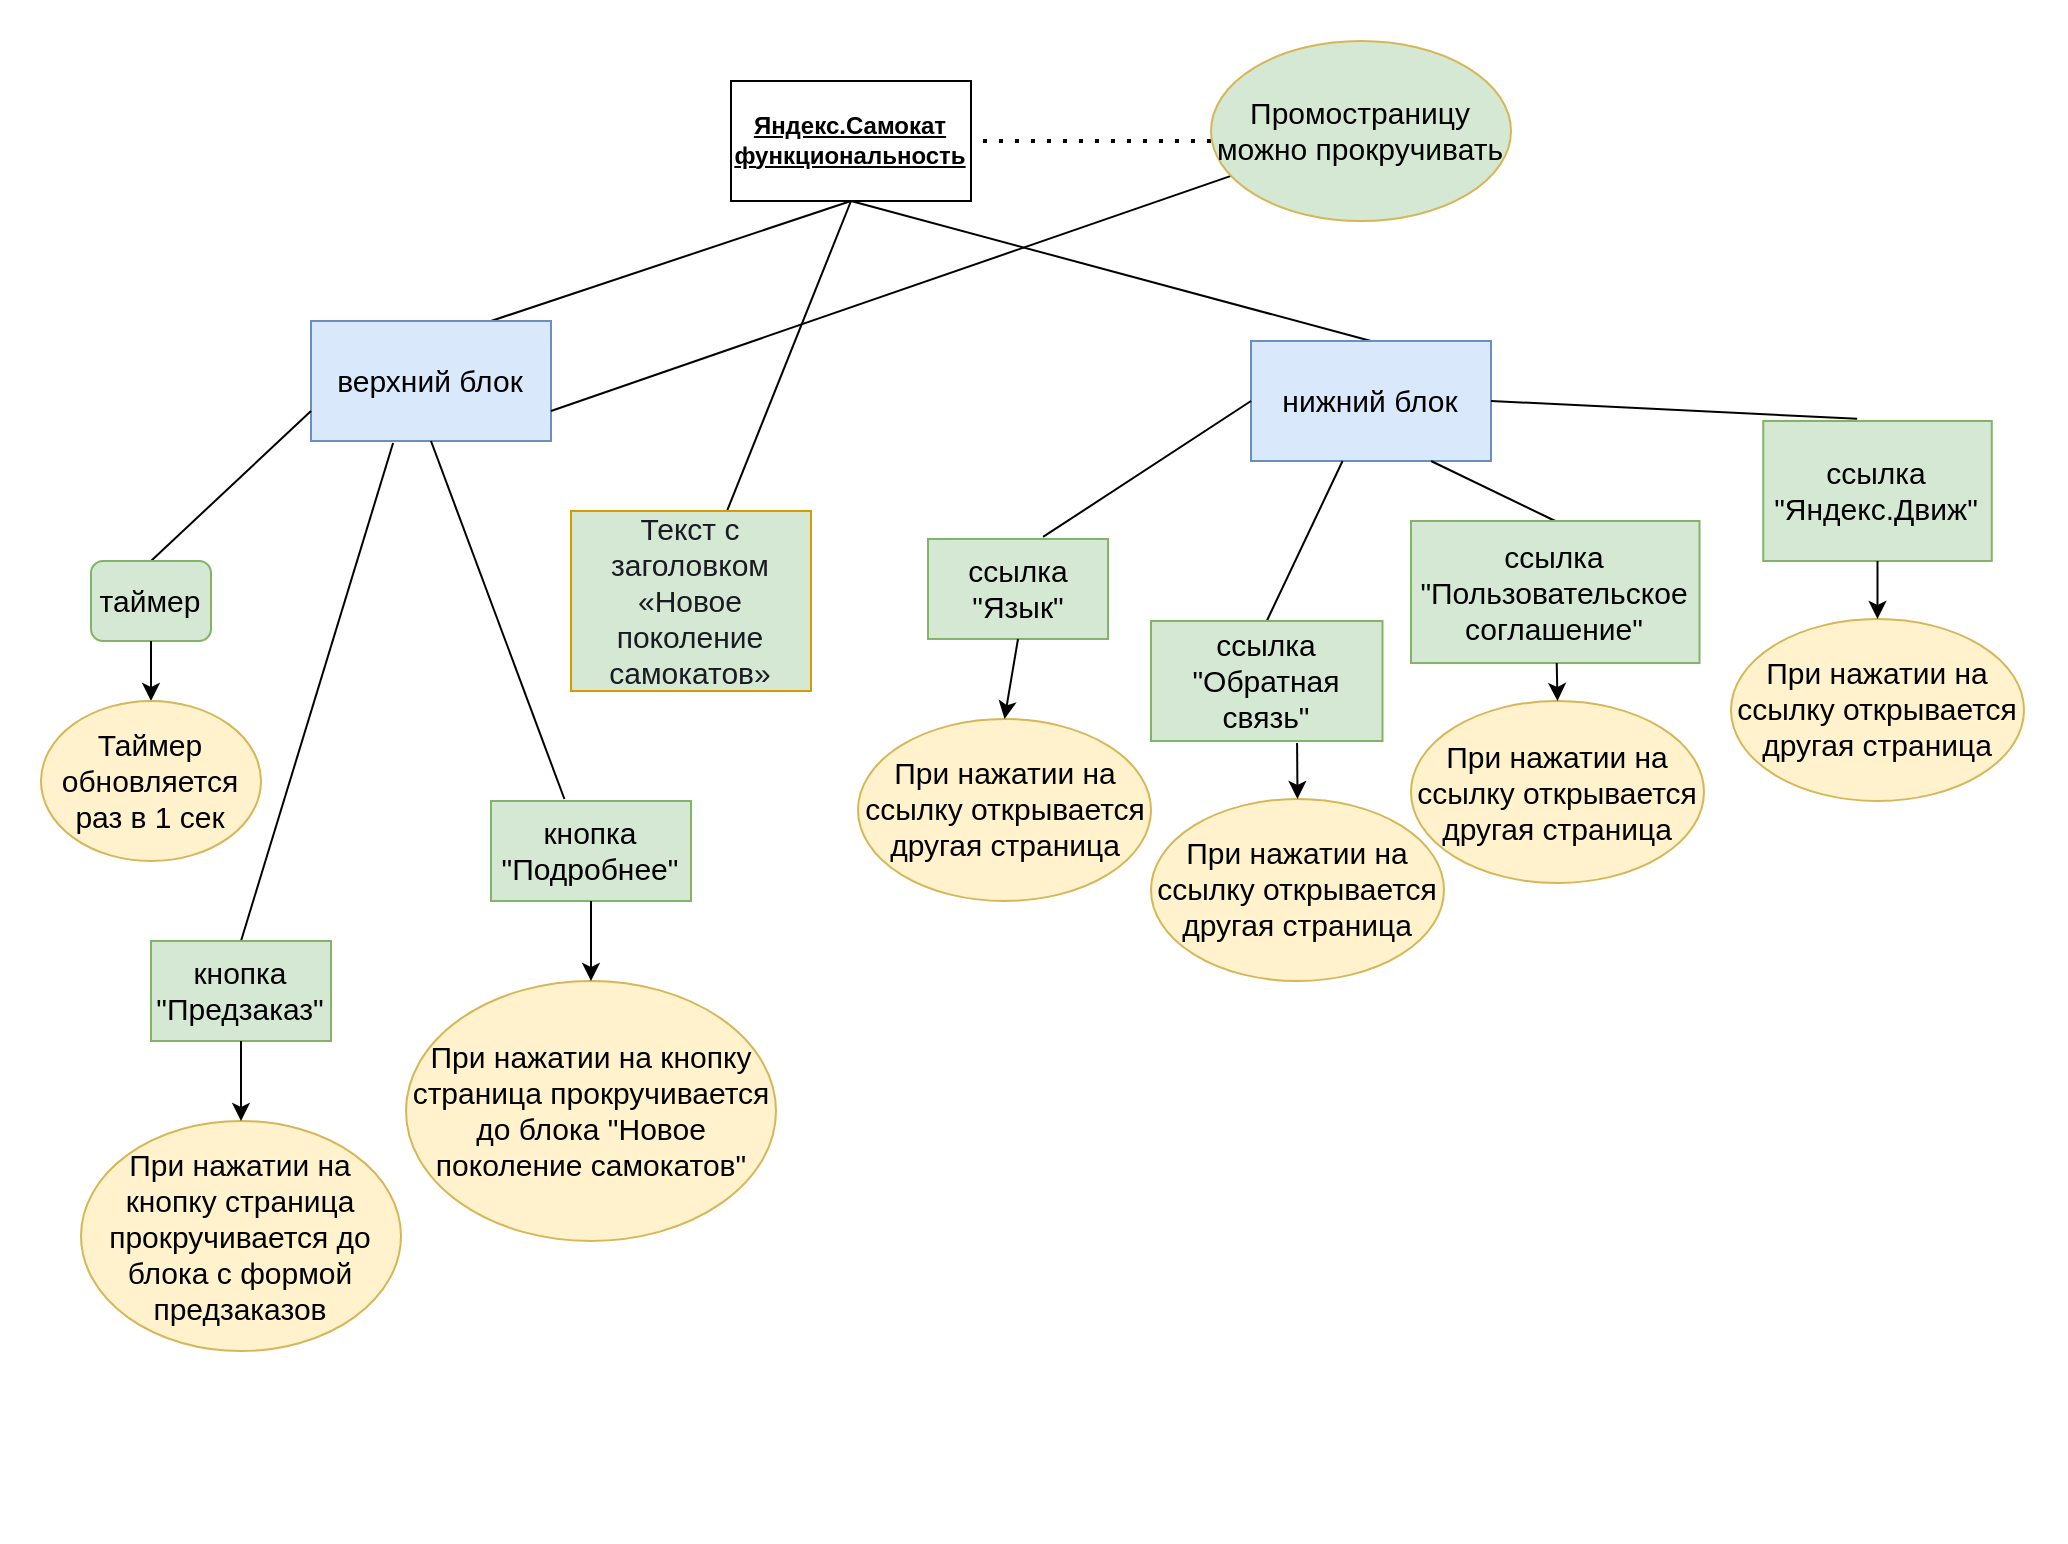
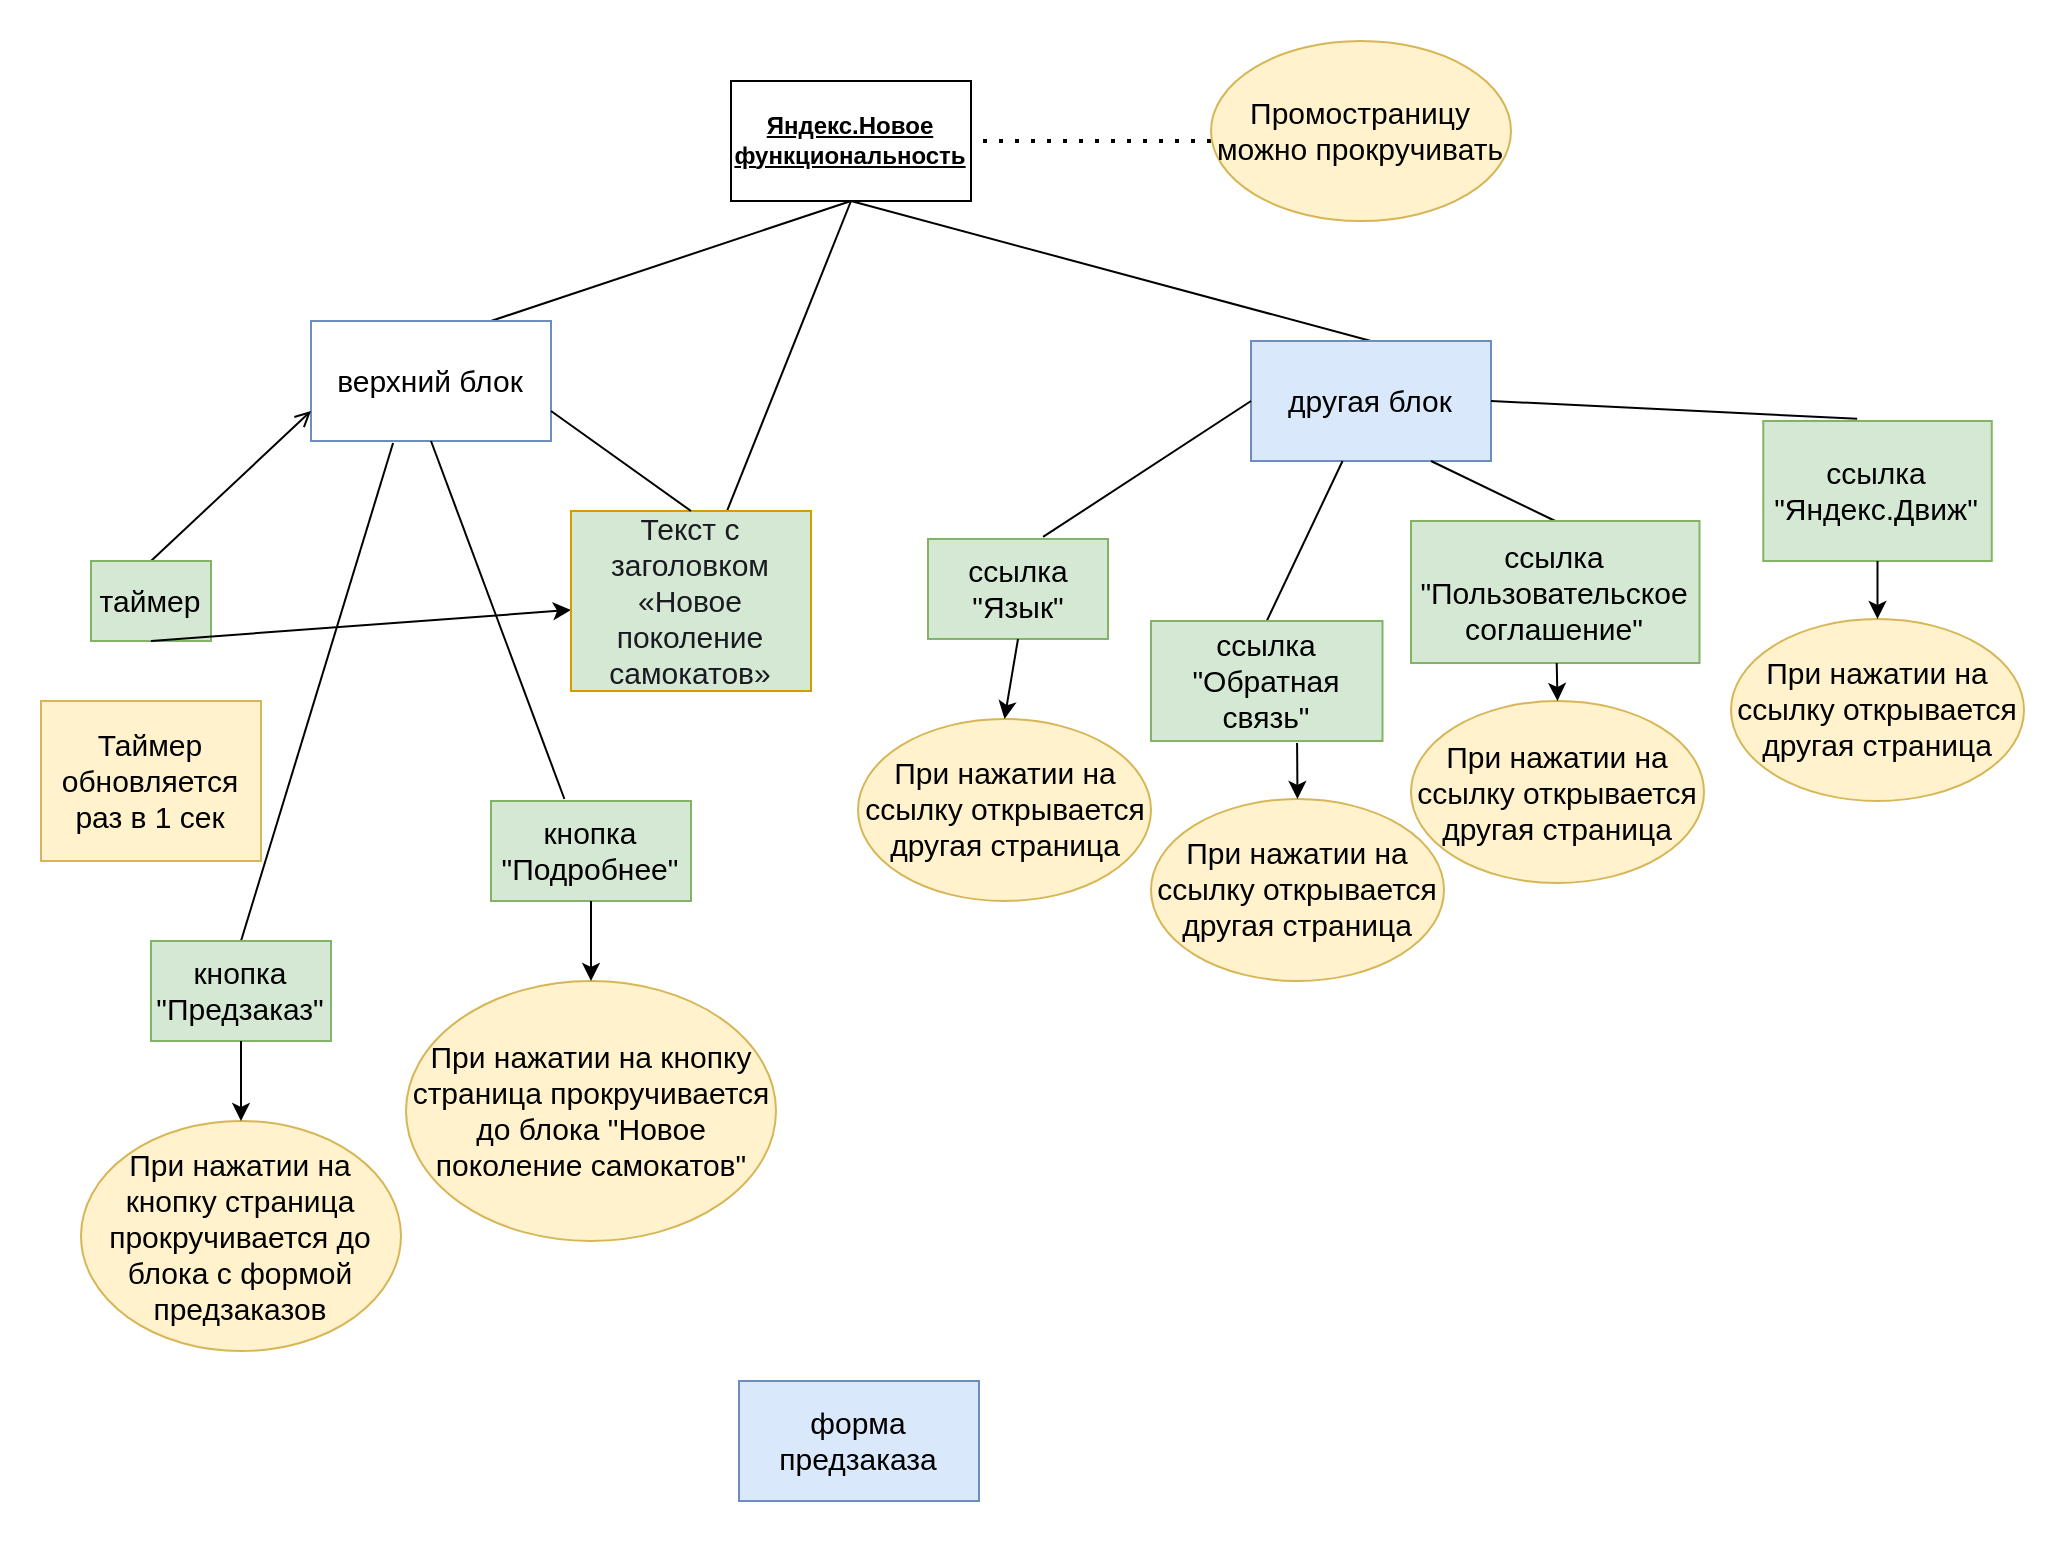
(1361, 131) -> (1361, 131)
(851, 141) -> (851, 141)
(674, 368) -> (621, 461)
(431, 381) -> (431, 381)
(1371, 401) -> (1371, 401)
(307, 415) -> (305, 417)
(151, 601) -> (151, 601)
(151, 664) -> (448, 619)
(151, 781) -> (151, 781)
none -> (859, 1441)
